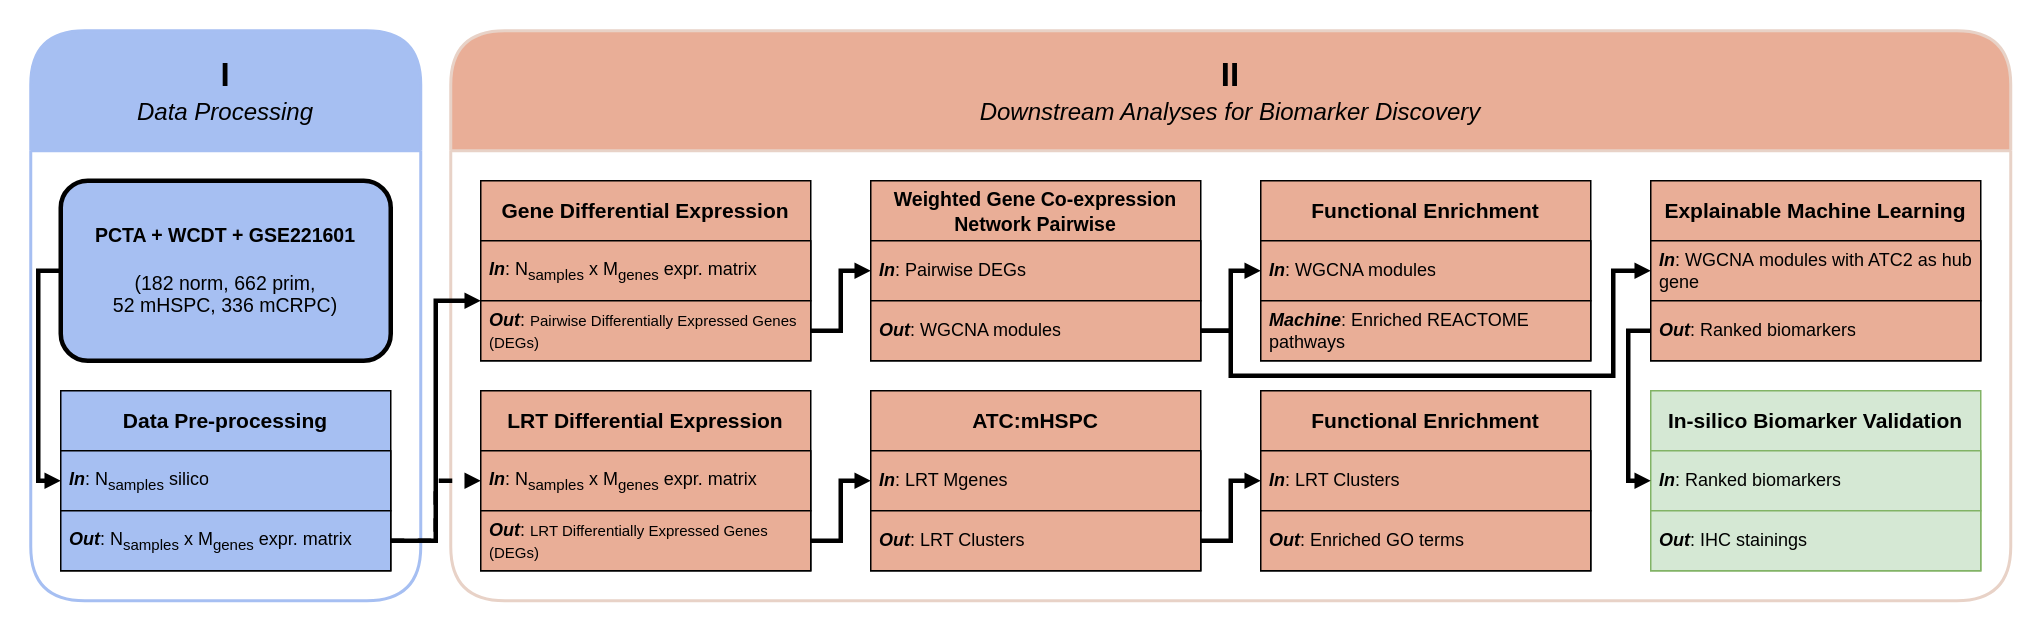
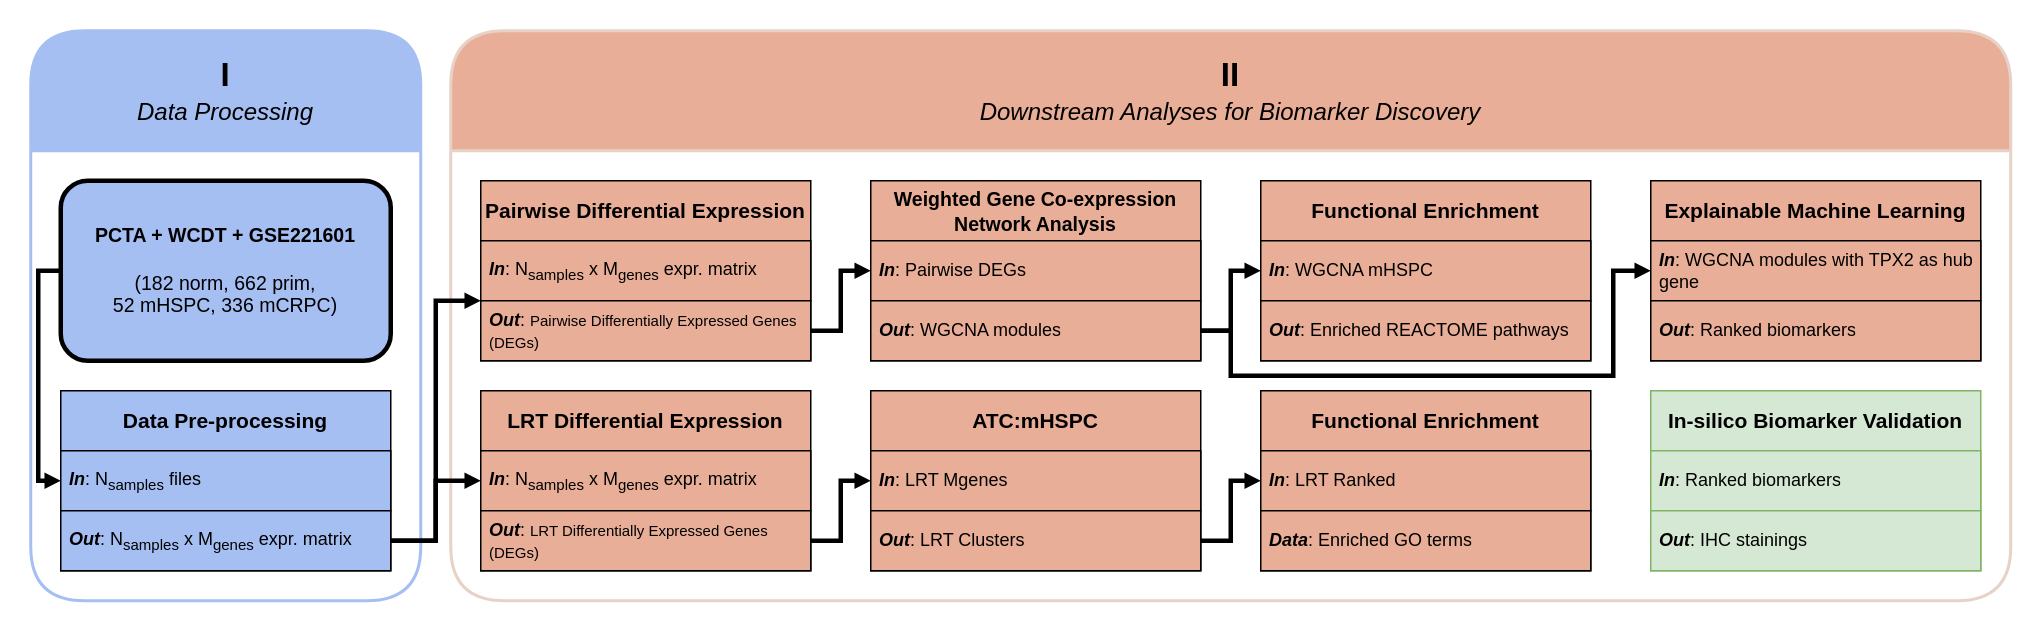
(646, 211) -> (646, 211)
(1036, 211) -> (1036, 211)
(1346, 271) -> (1338, 271)
(1817, 271) -> (1817, 271)
(1427, 331) -> (1414, 331)
(1628, 400) -> none
(151, 481) -> (149, 481)
(458, 481) -> (458, 481)
(1343, 481) -> (1336, 481)
(1369, 541) -> (1374, 541)
